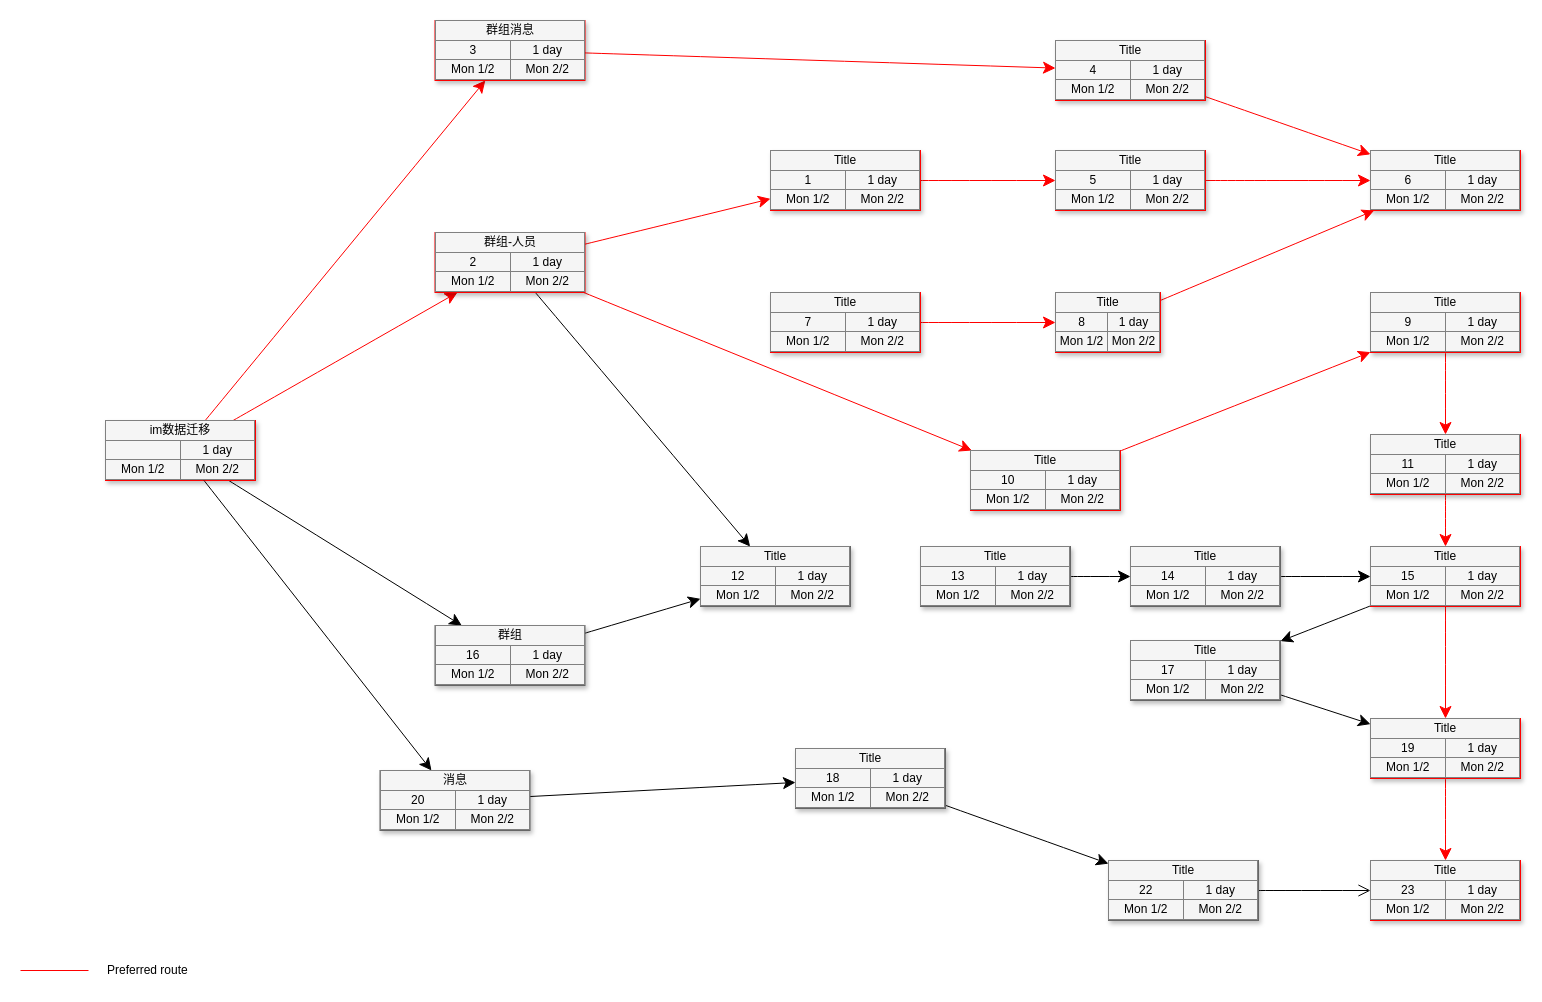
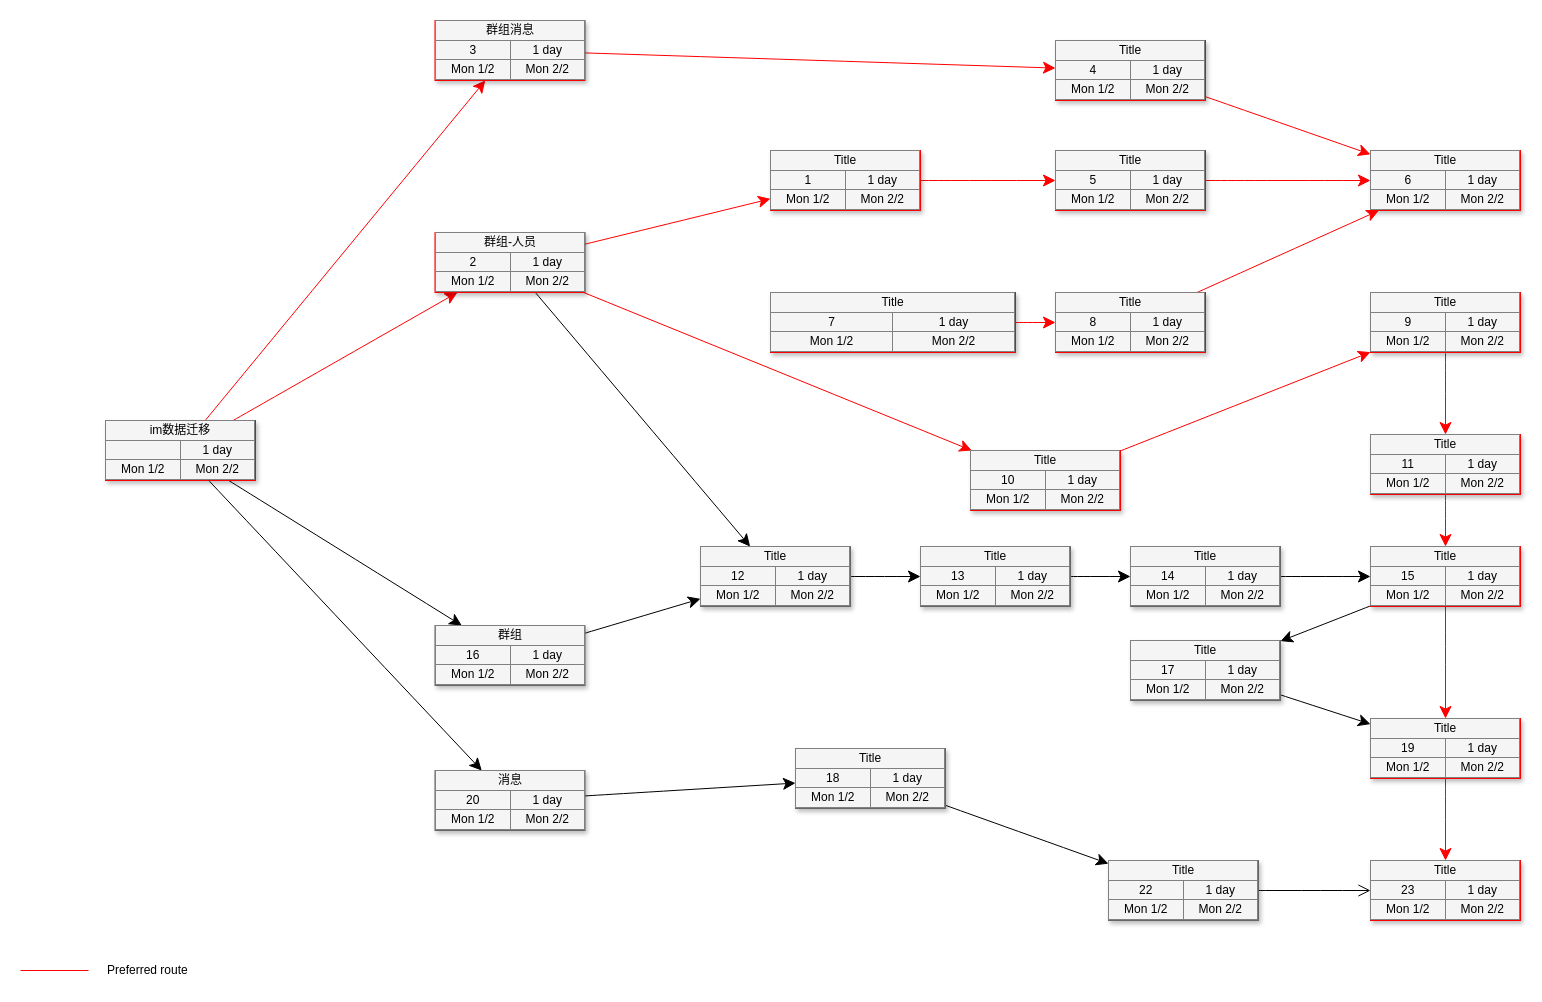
(846, 323) -> (893, 323)
(1108, 323) -> (1131, 323)
none -> (881, 577)
(455, 801) -> (510, 801)
